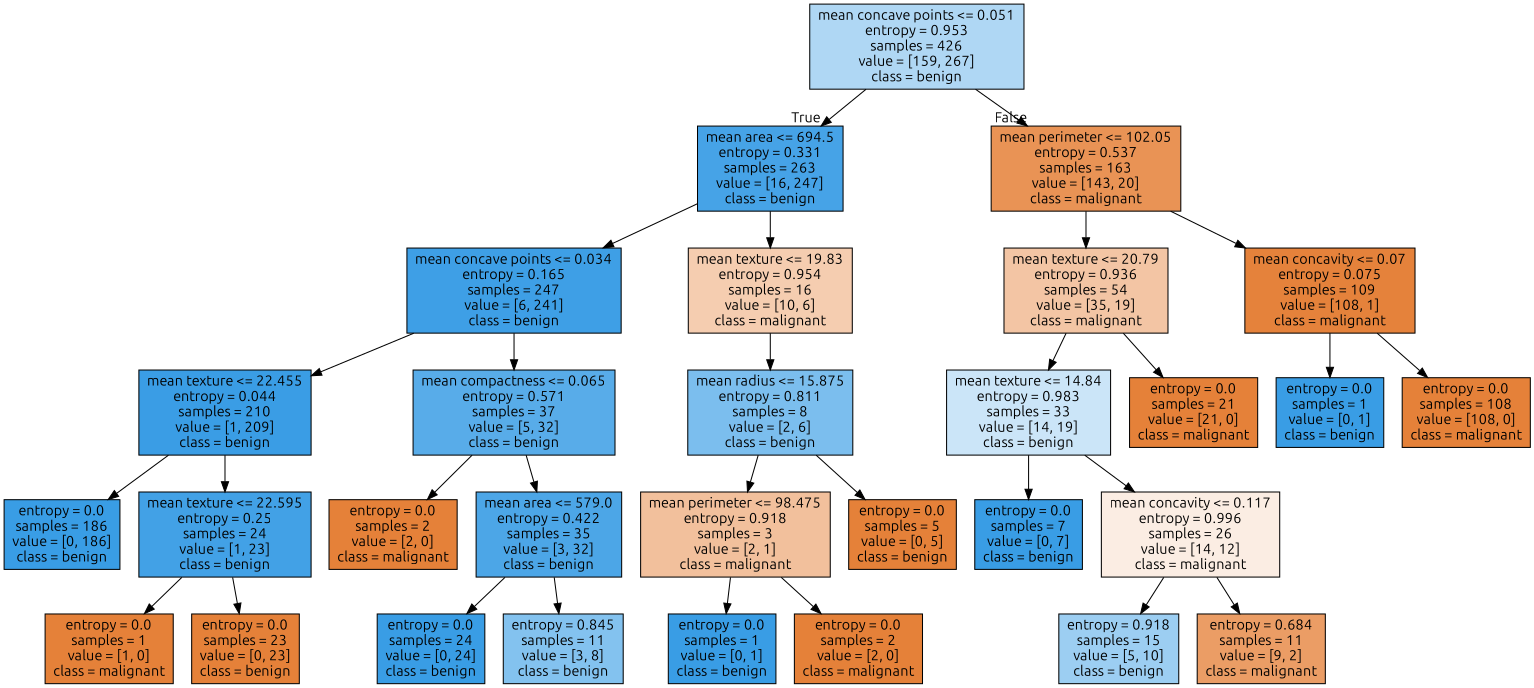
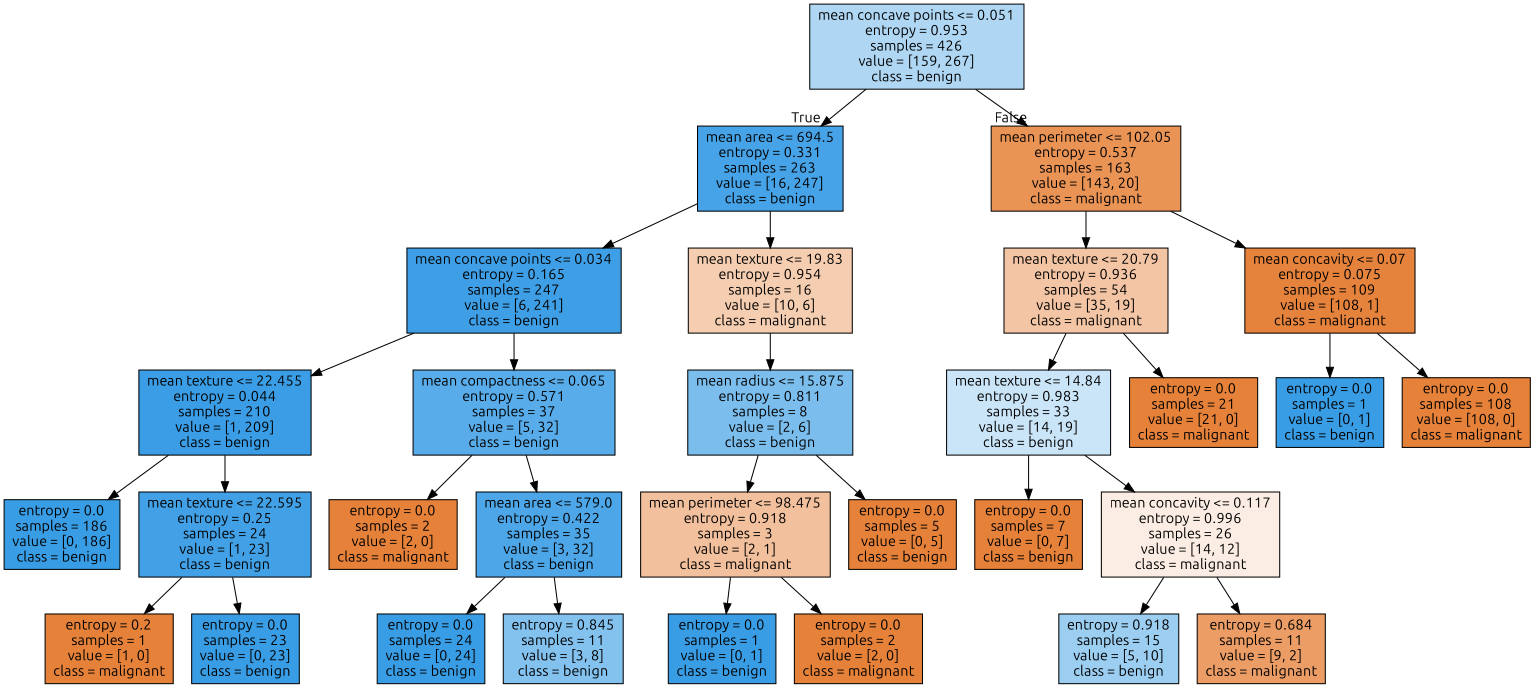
(1029, 535) -> (1029, 535)
(109, 649) -> (109, 649)
(245, 649) -> (245, 649)
